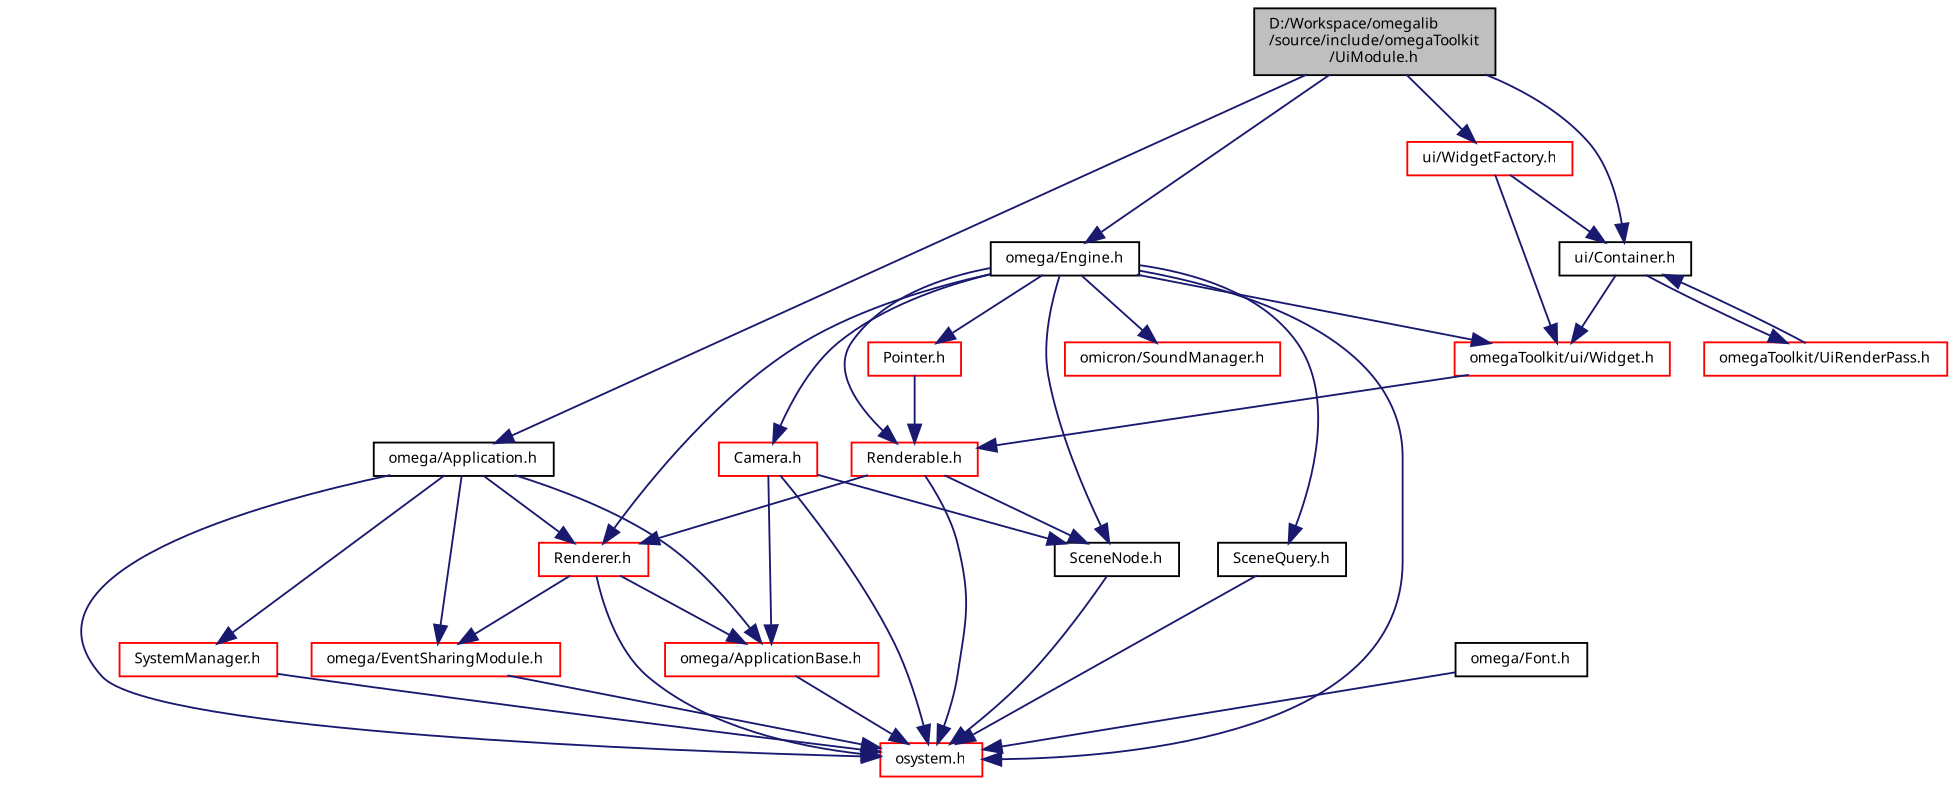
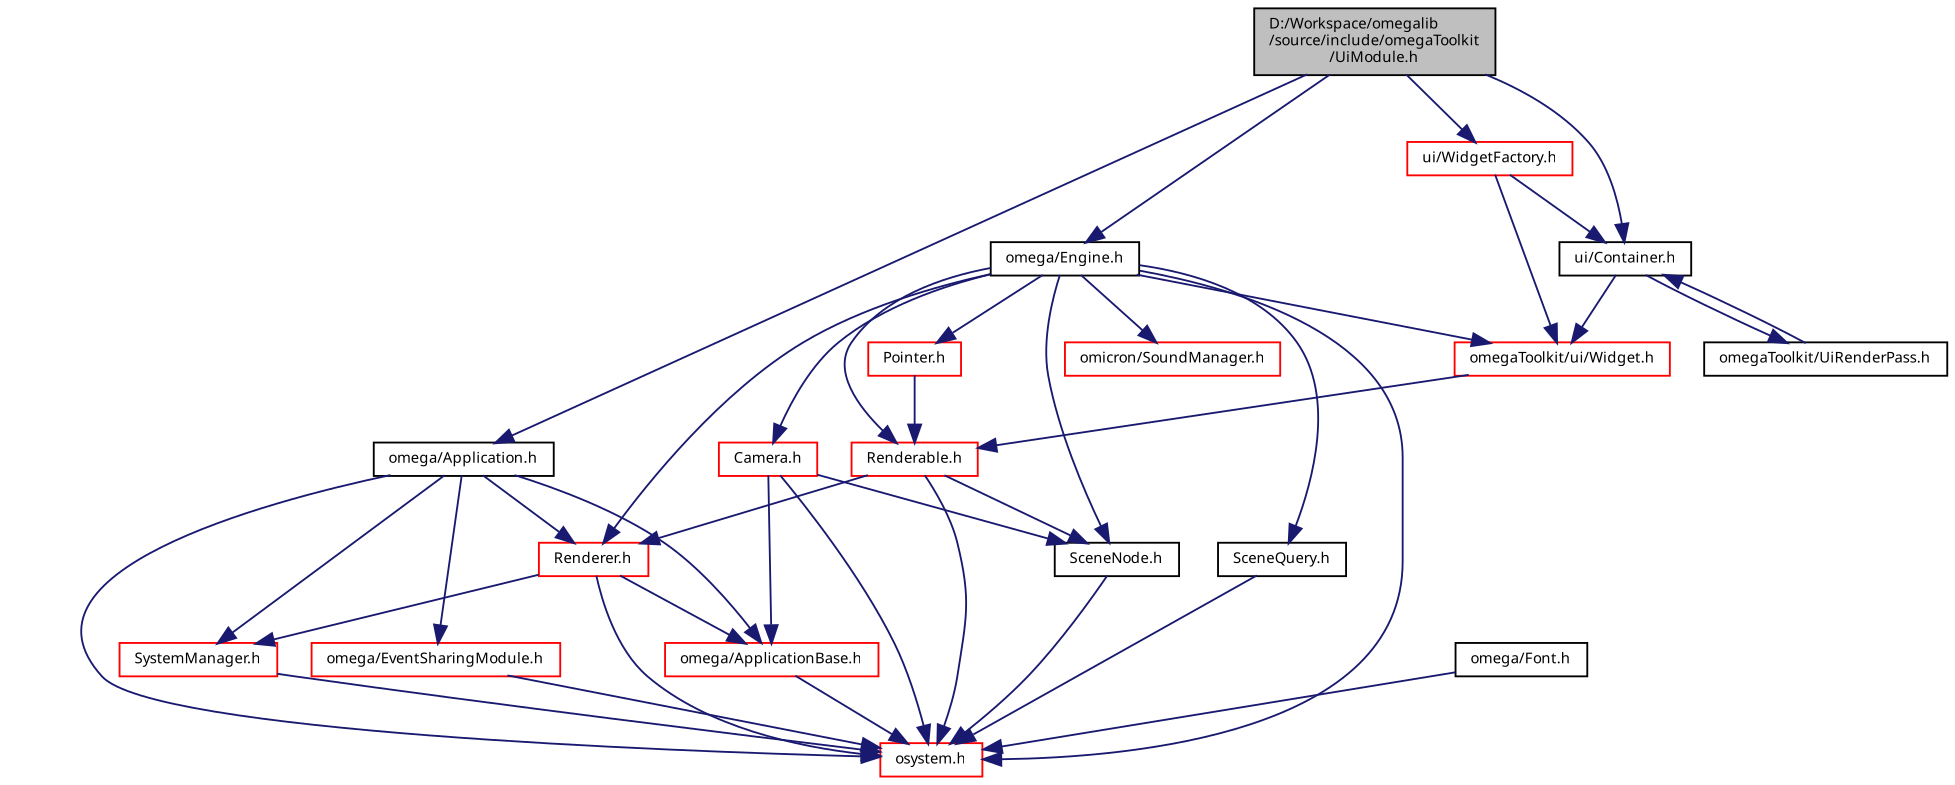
(1826, 359) -> (1826, 359)
(523, 605) -> (406, 607)
